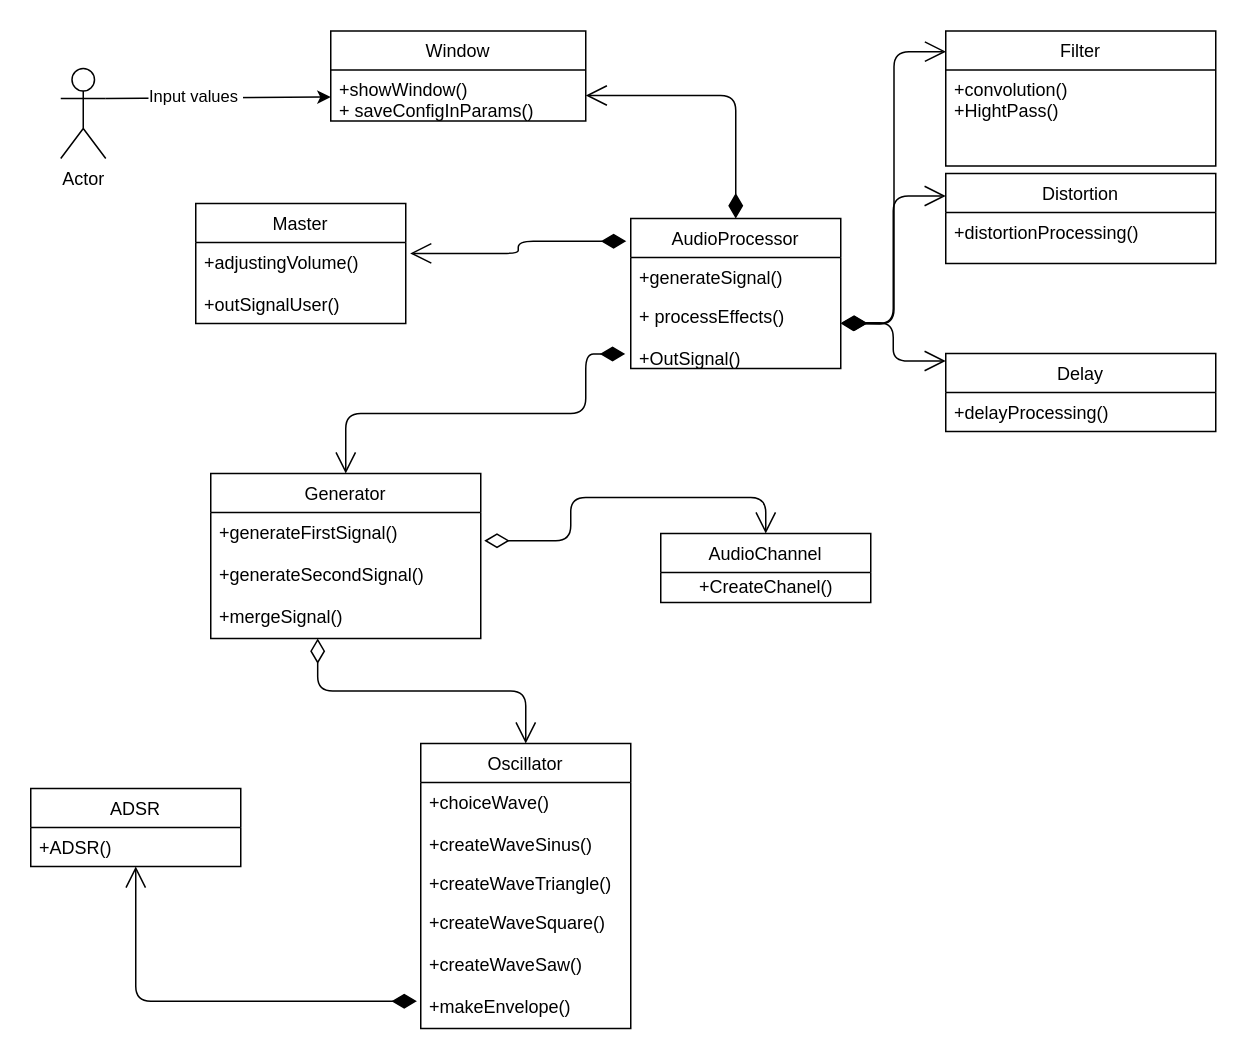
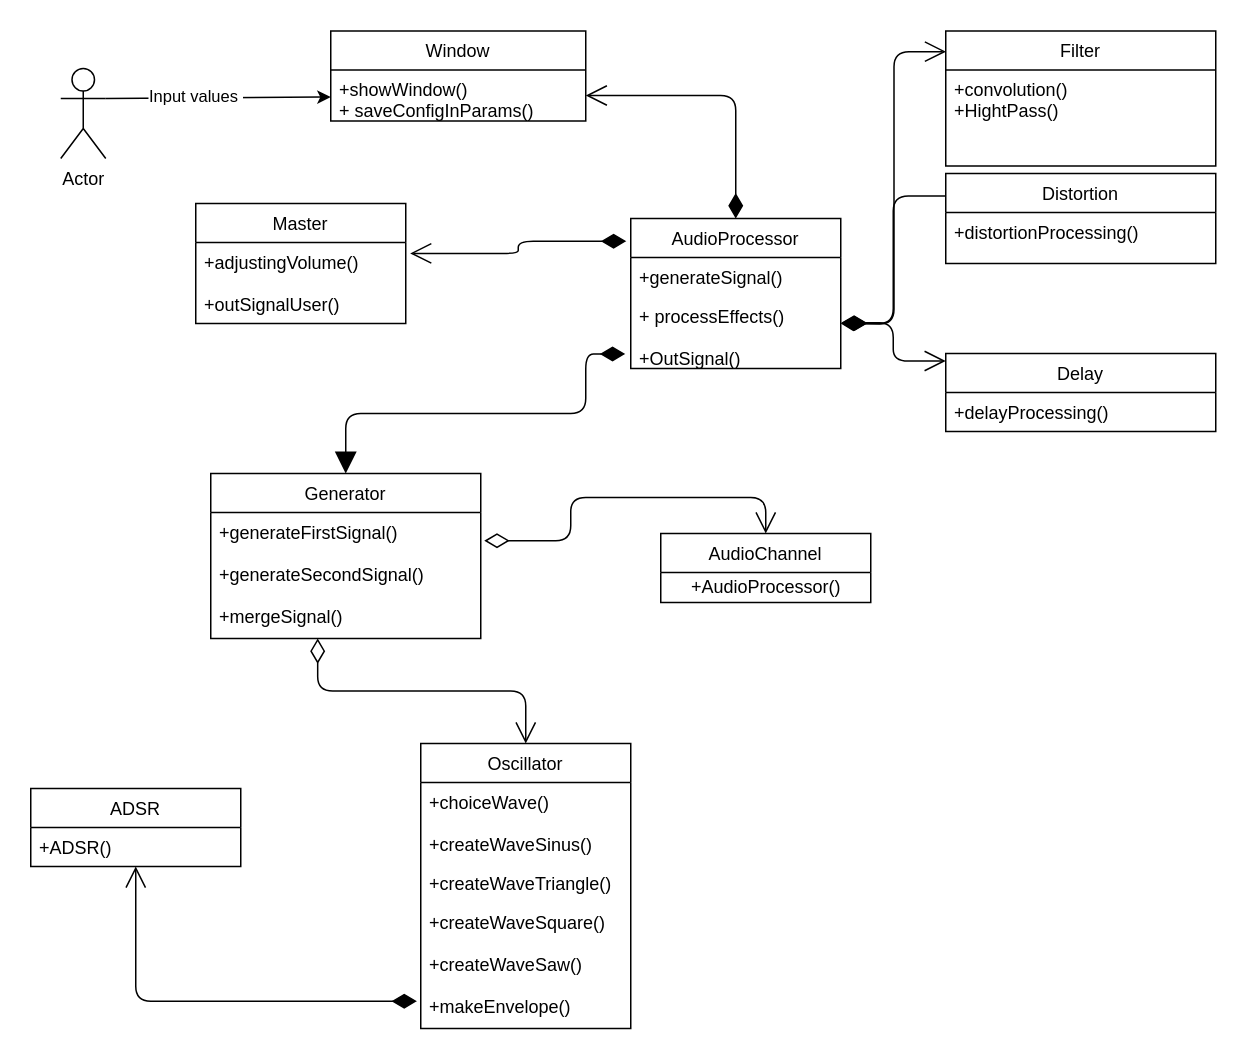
(938, 196) -> (938, 196)
(346, 459) -> (346, 450)
(767, 587) -> (767, 587)
